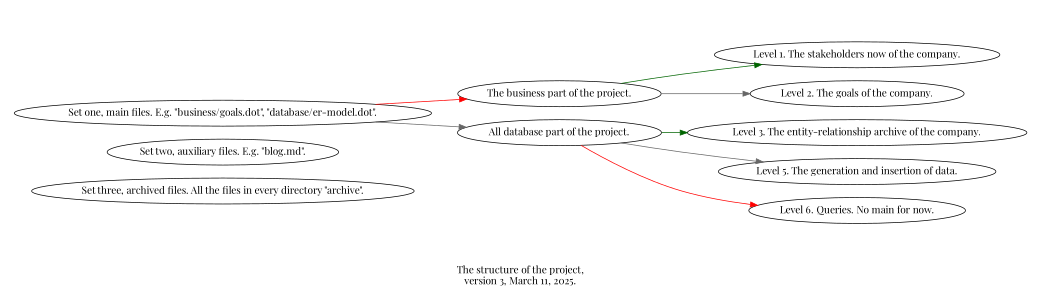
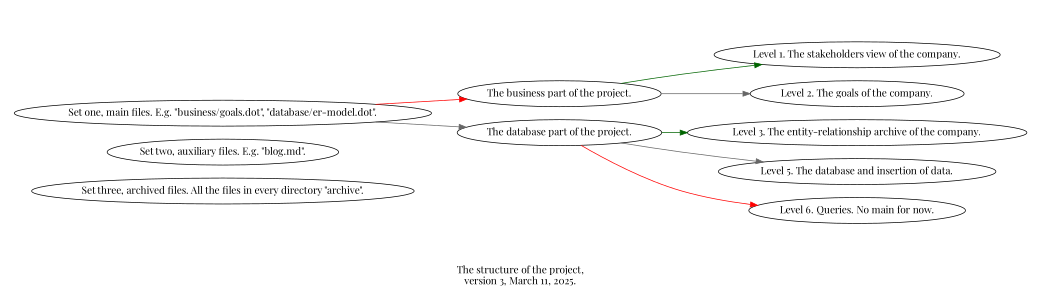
(857, 55) -> (857, 55)
(559, 133) -> (559, 133)
(857, 172) -> (857, 172)
